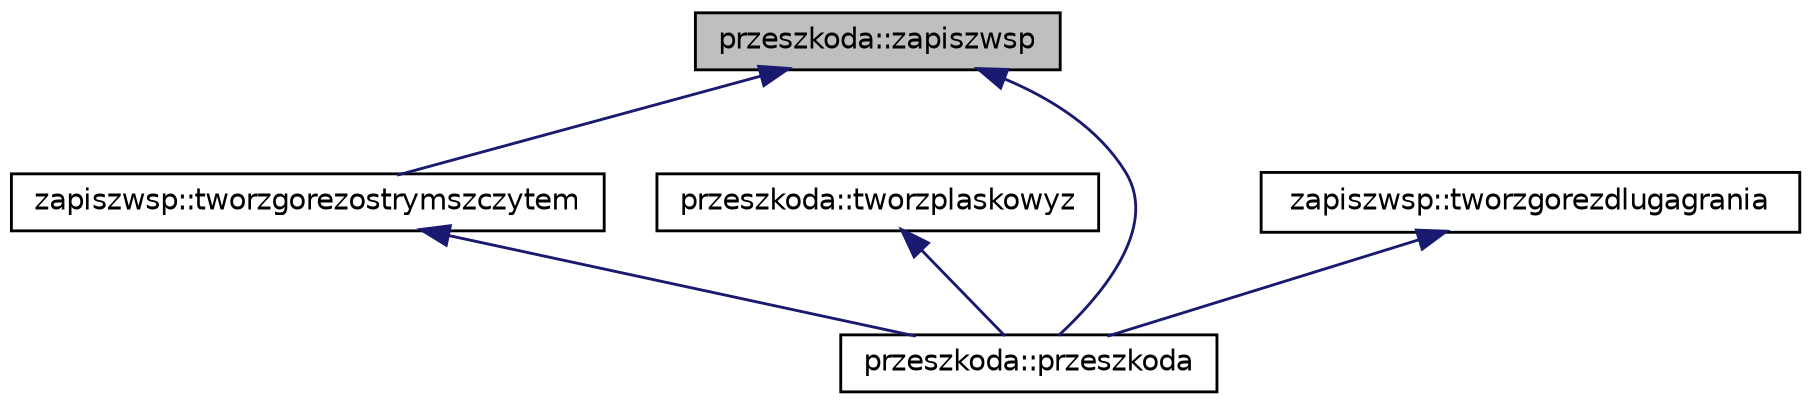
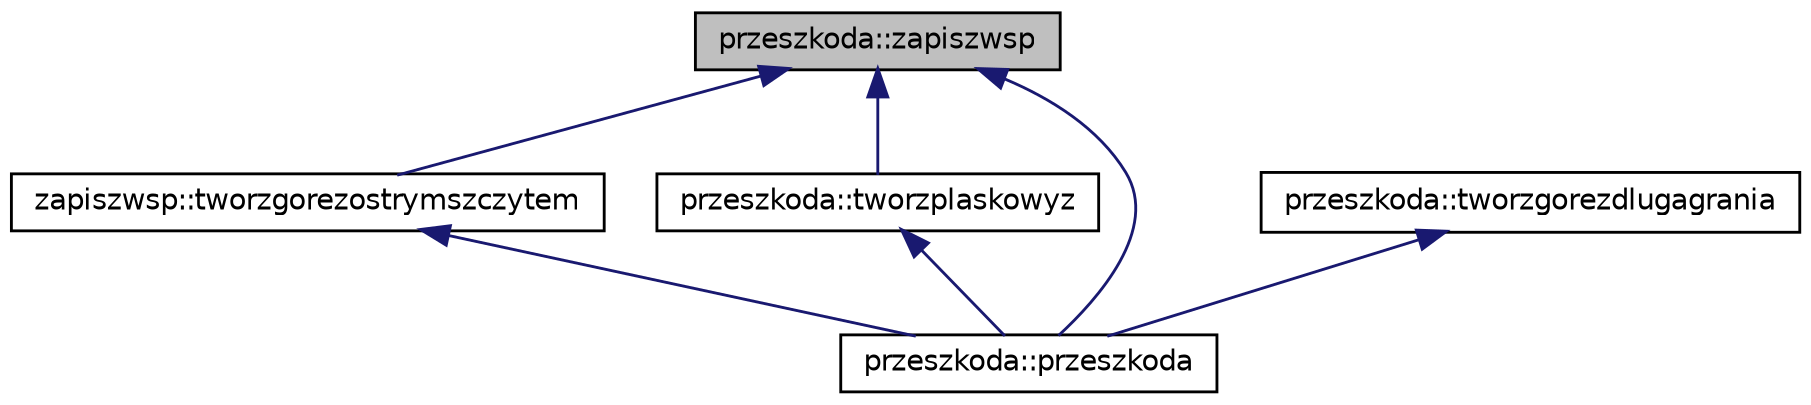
none -> (878, 136)
(1530, 202) -> (1530, 202)
